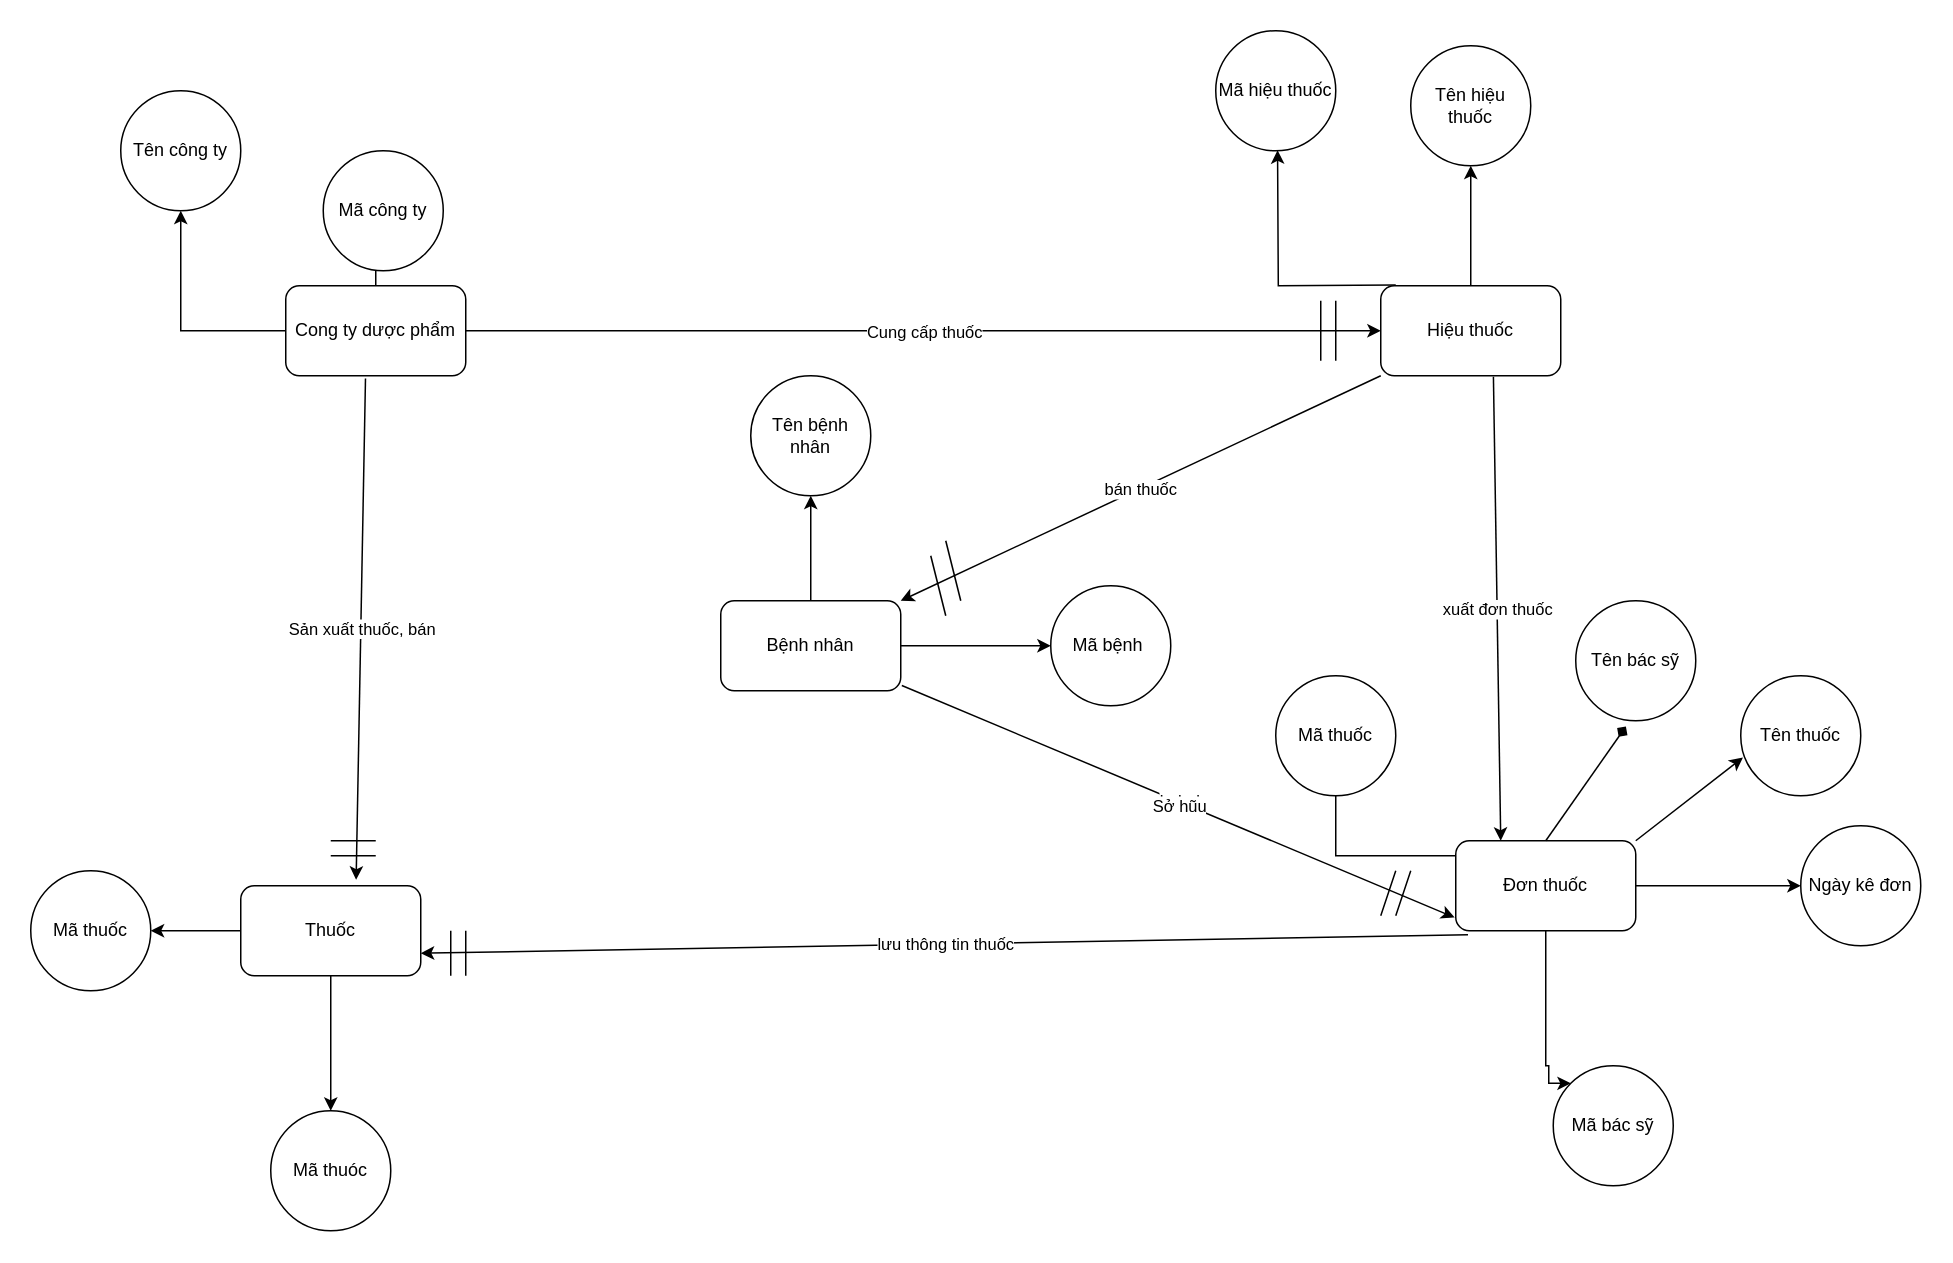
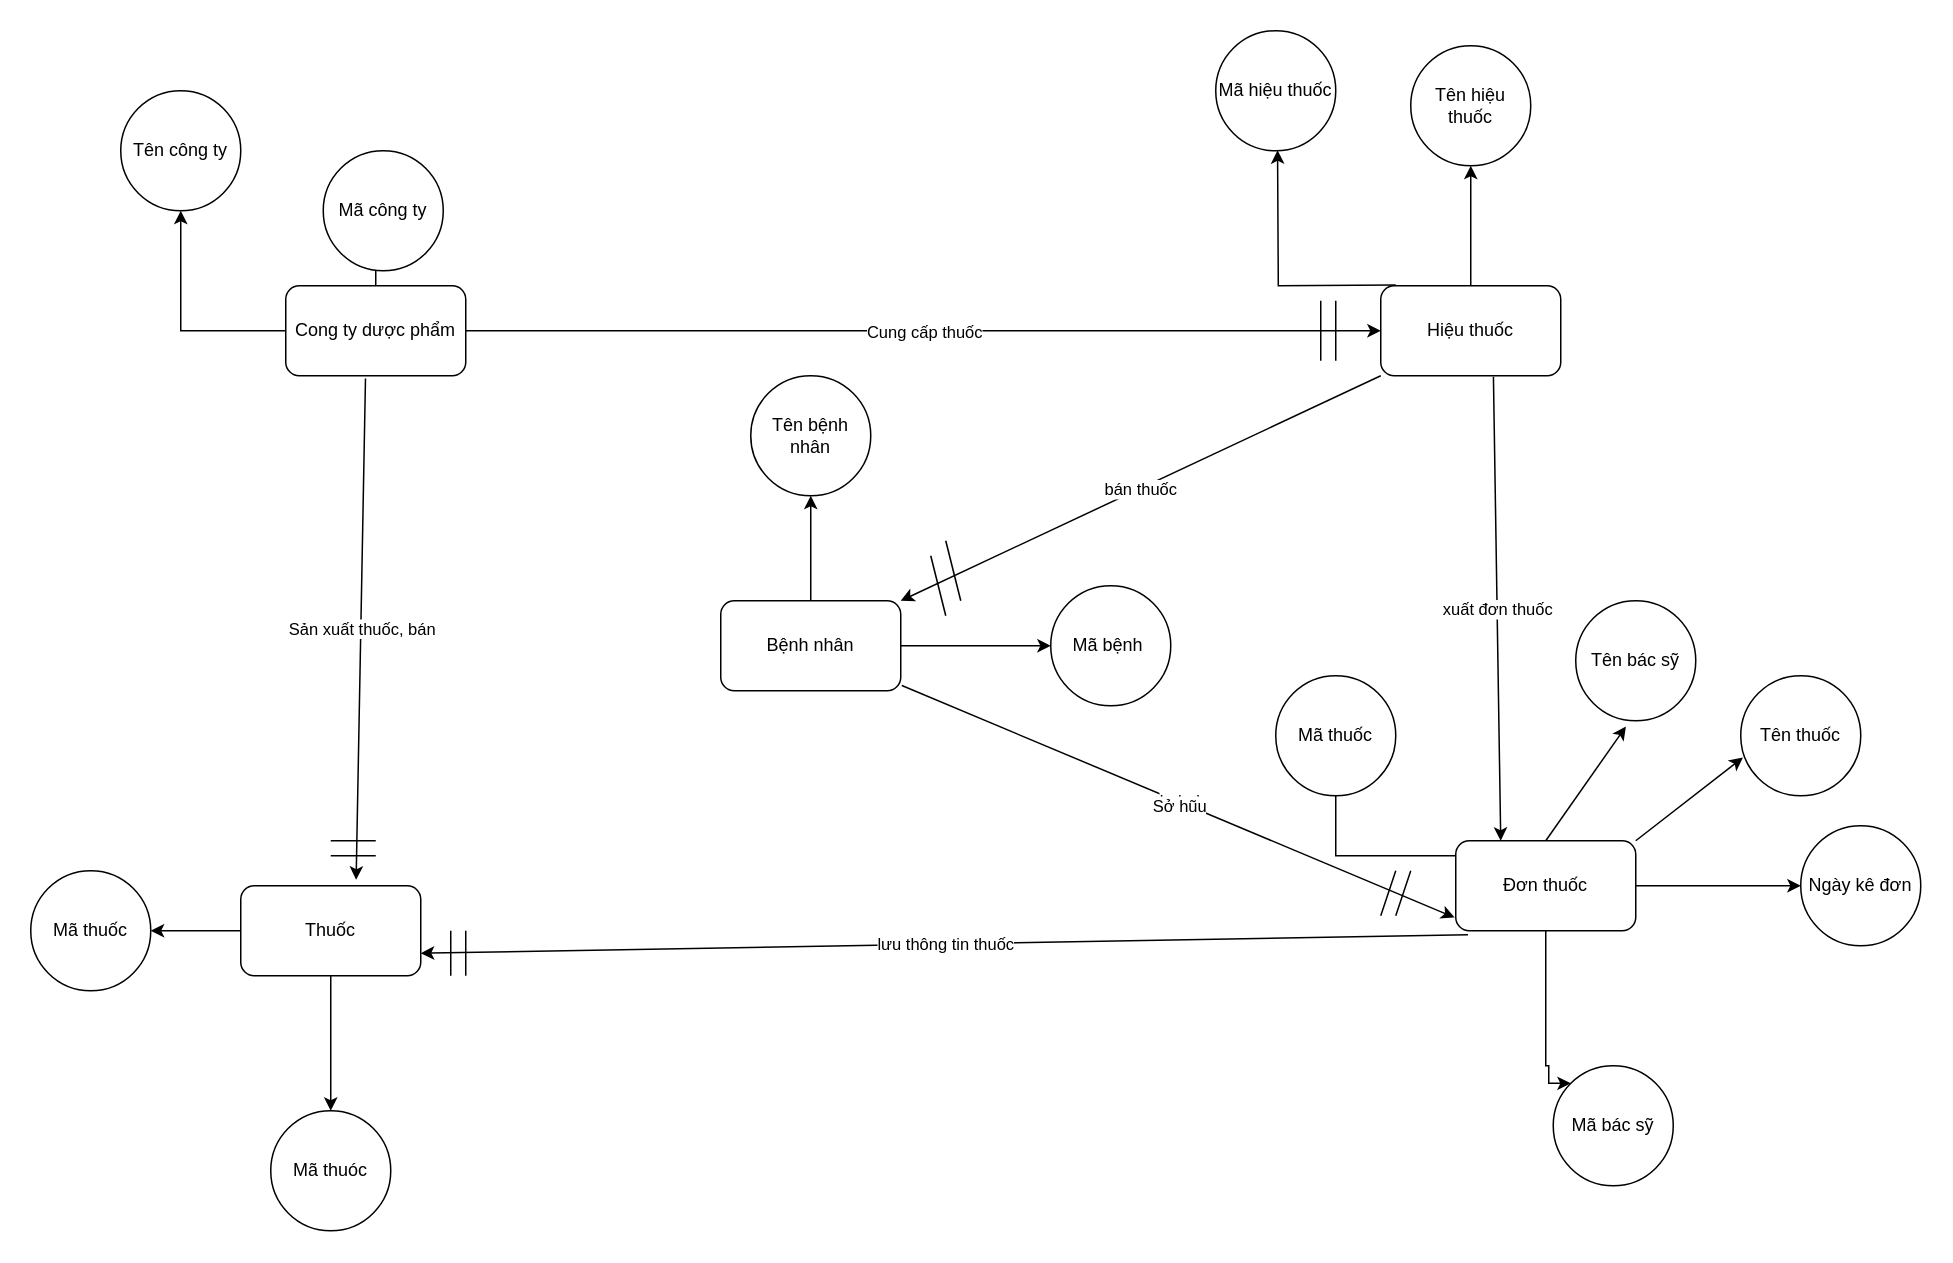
(1619, 737) -> (1619, 736)
